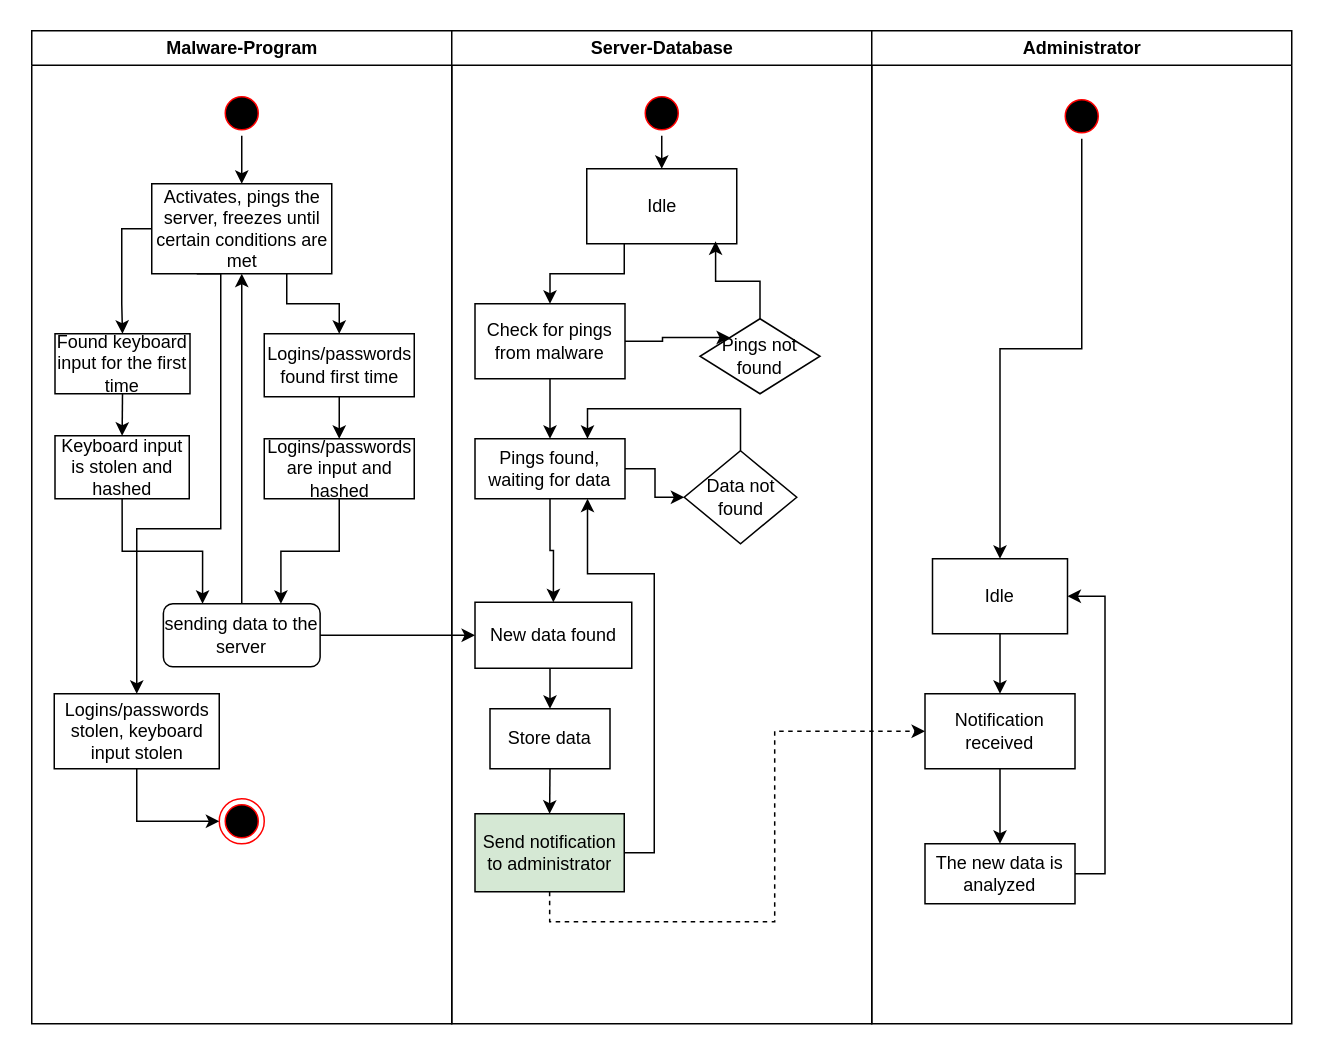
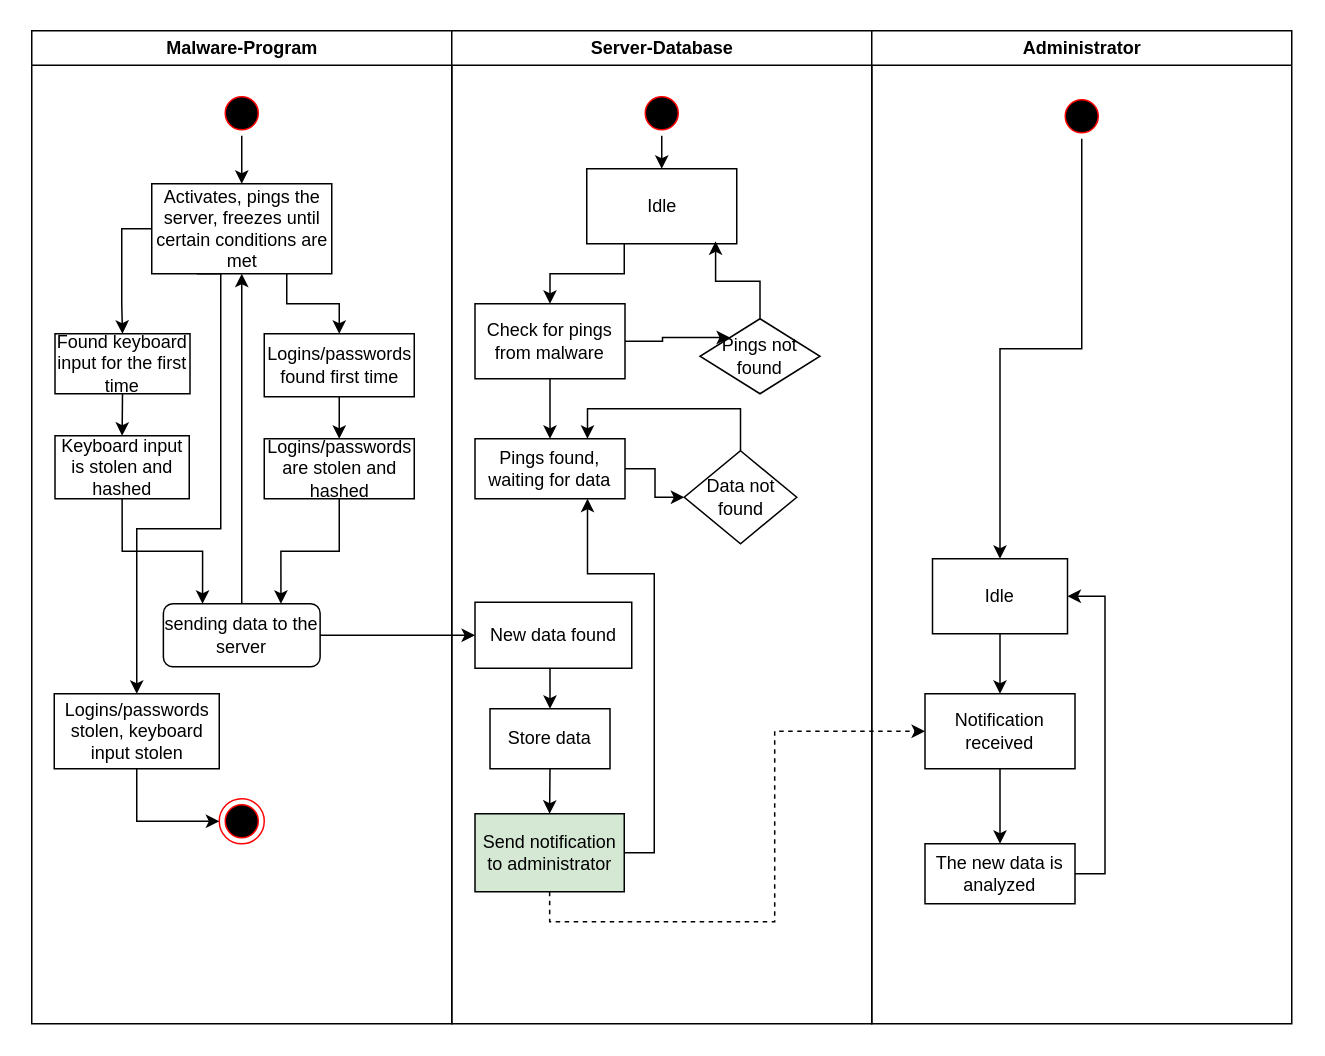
(340, 469) -> (340, 469)
(550, 547) -> none
